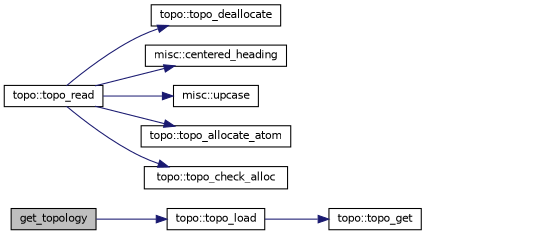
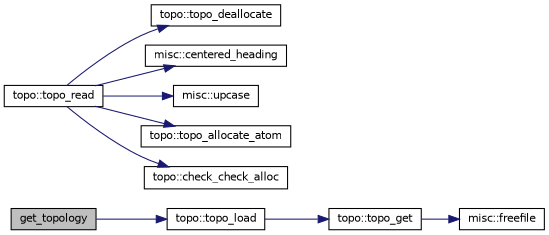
(216, 178) -> (216, 178)
none -> (502, 219)
